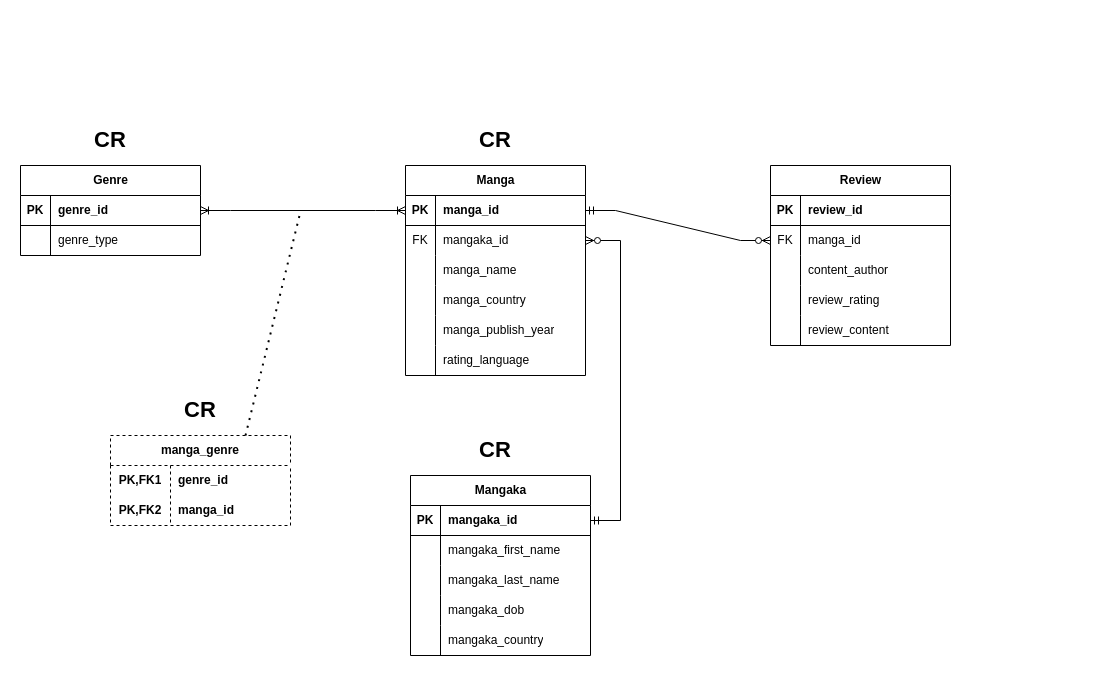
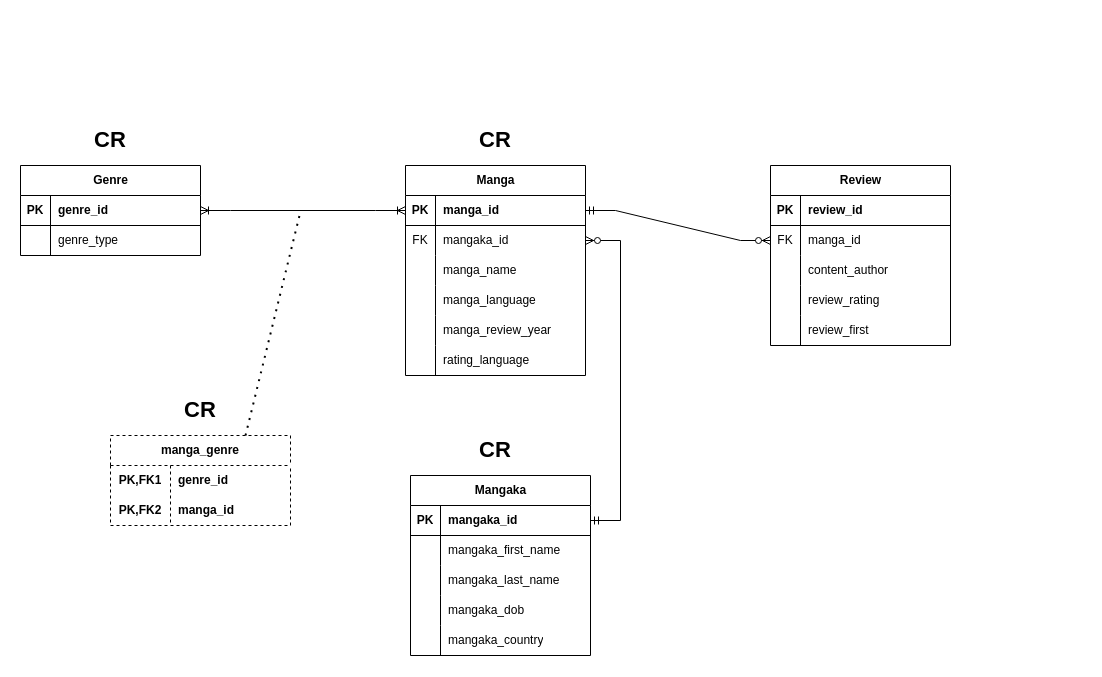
(487, 301) -> (489, 301)
(501, 331) -> (499, 331)
(854, 331) -> (846, 331)
